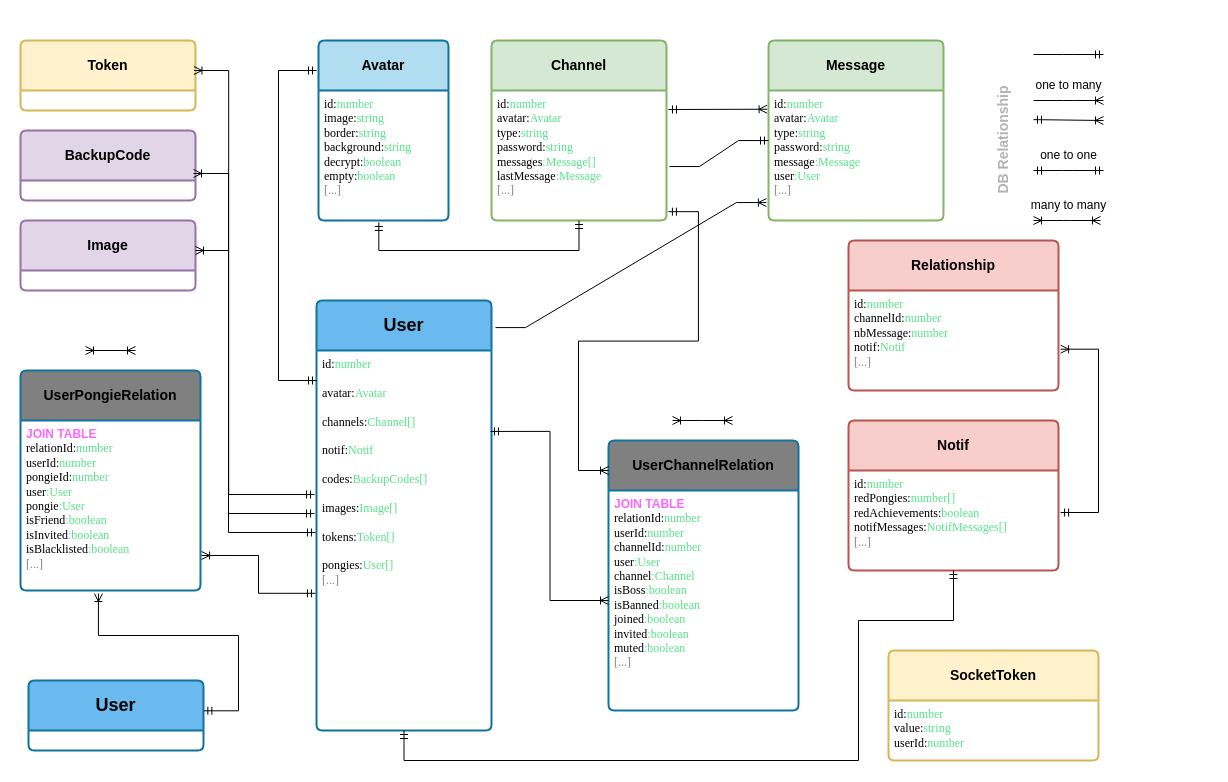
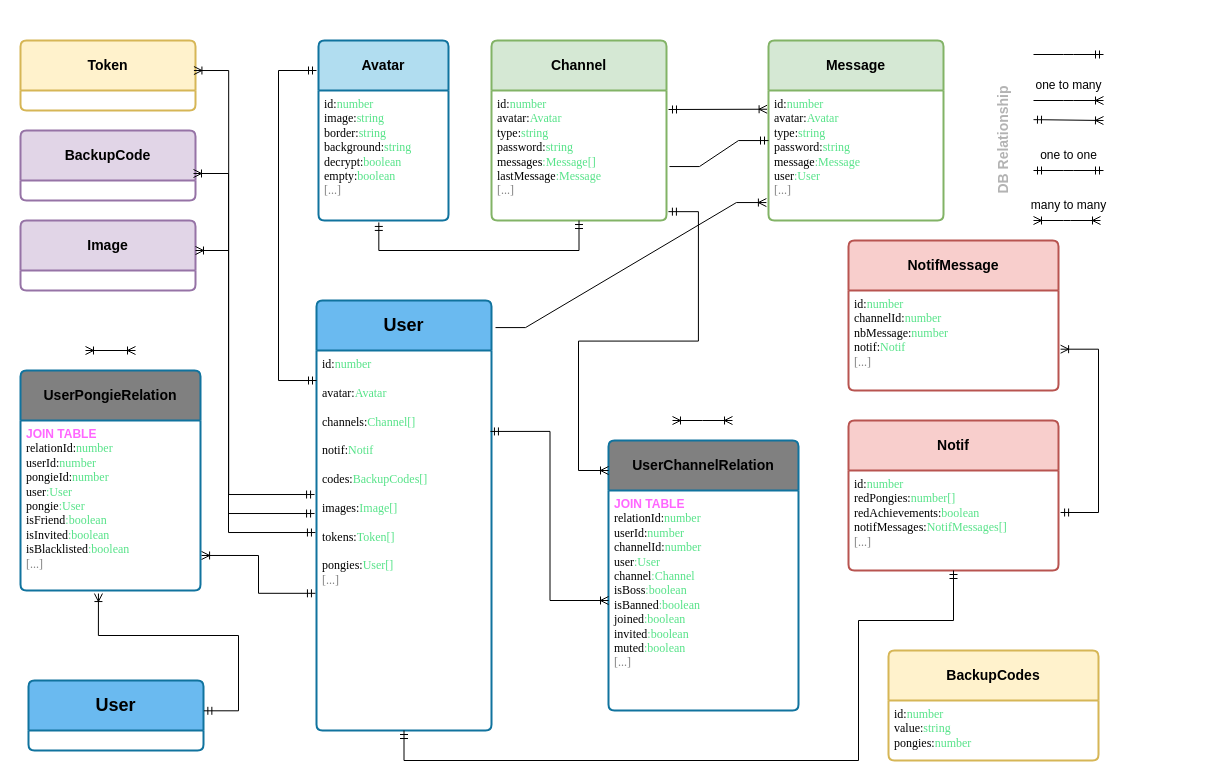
(954, 266) -> (954, 266)
(994, 676) -> (994, 676)
(937, 729) -> (938, 729)
